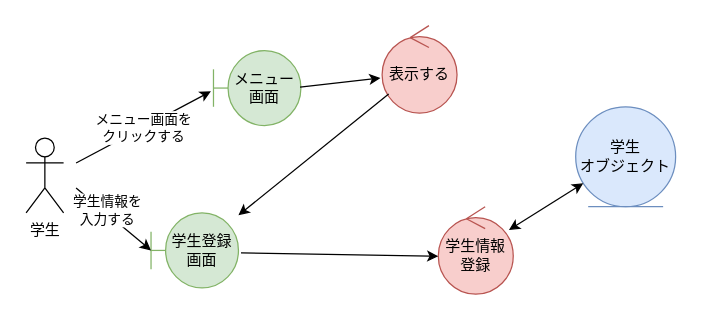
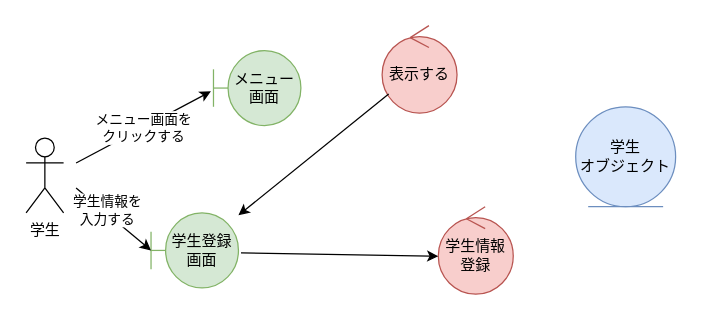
(336, 83) -> none
(546, 207) -> none
